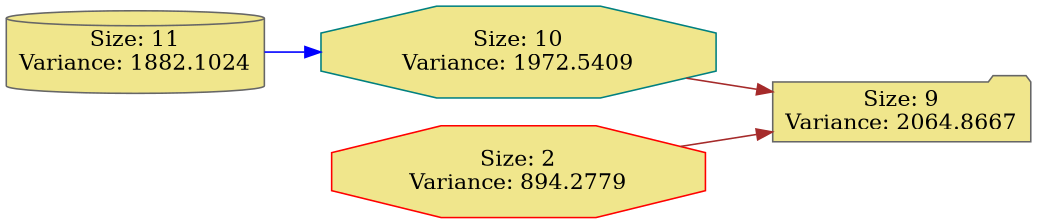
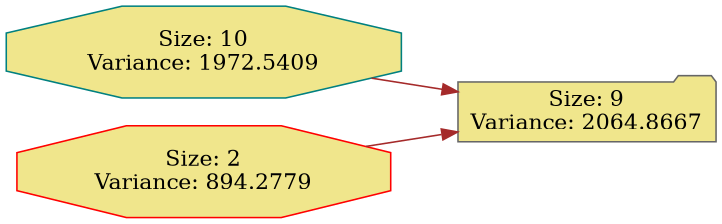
(135, 52) -> none
